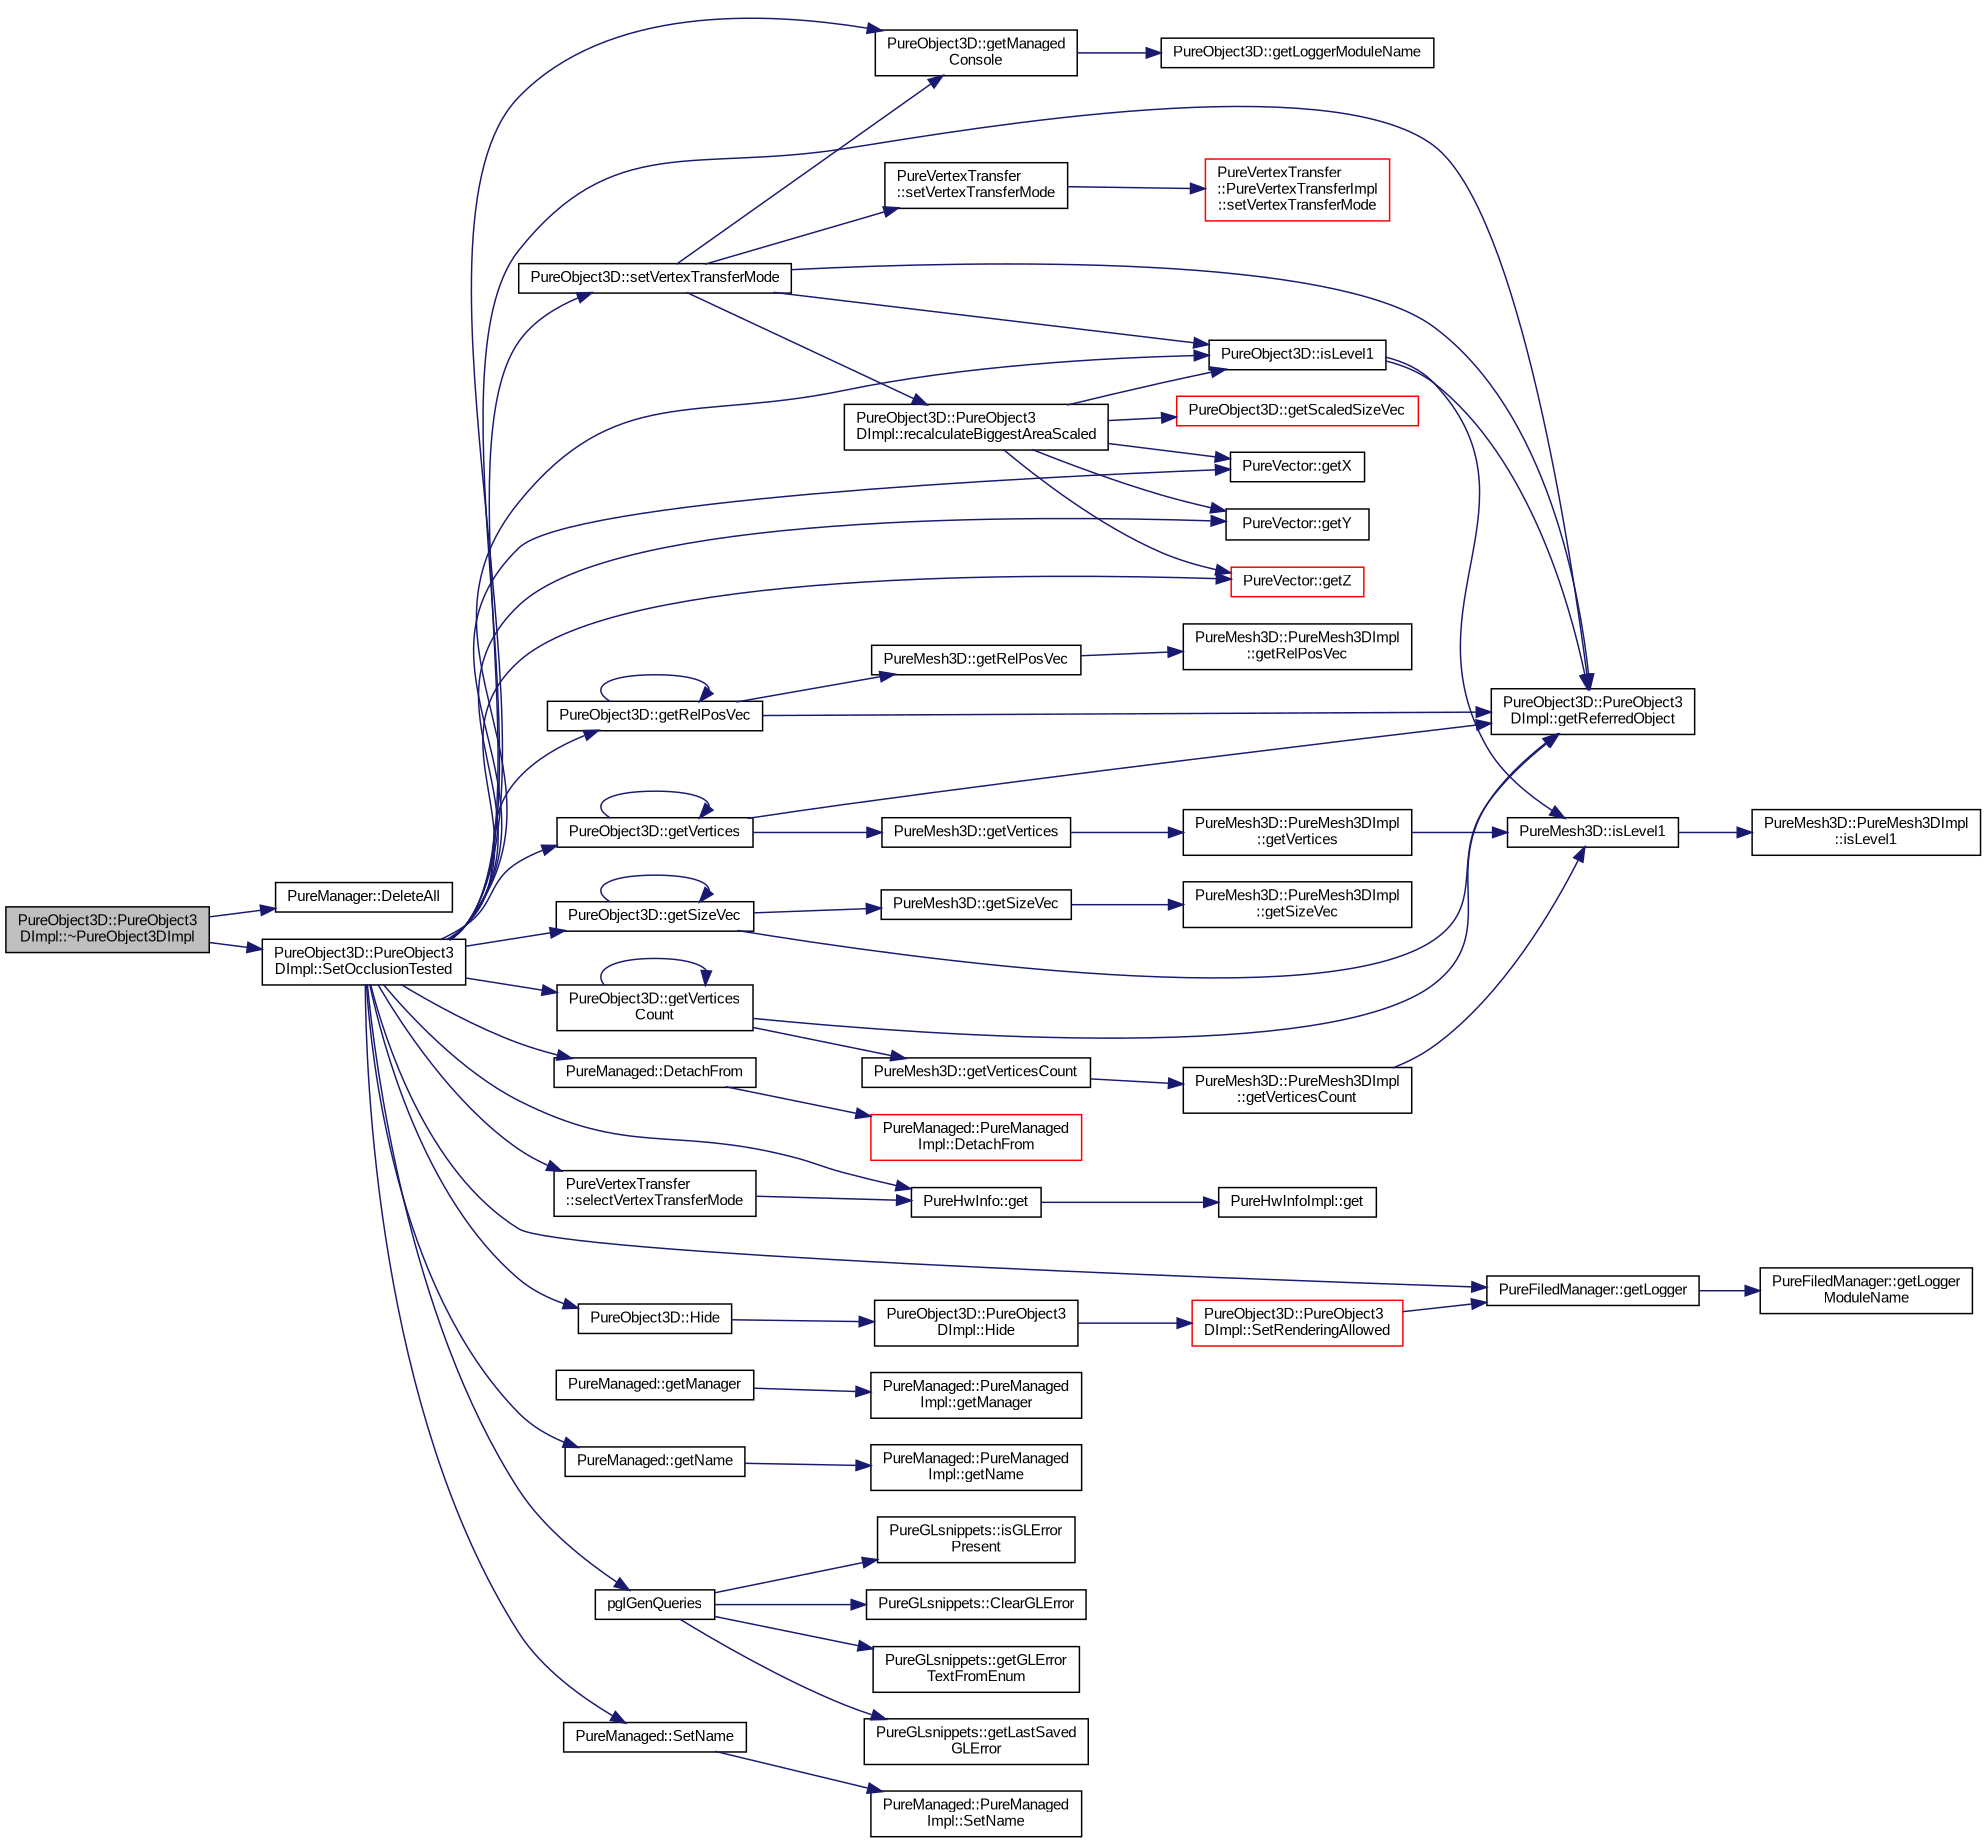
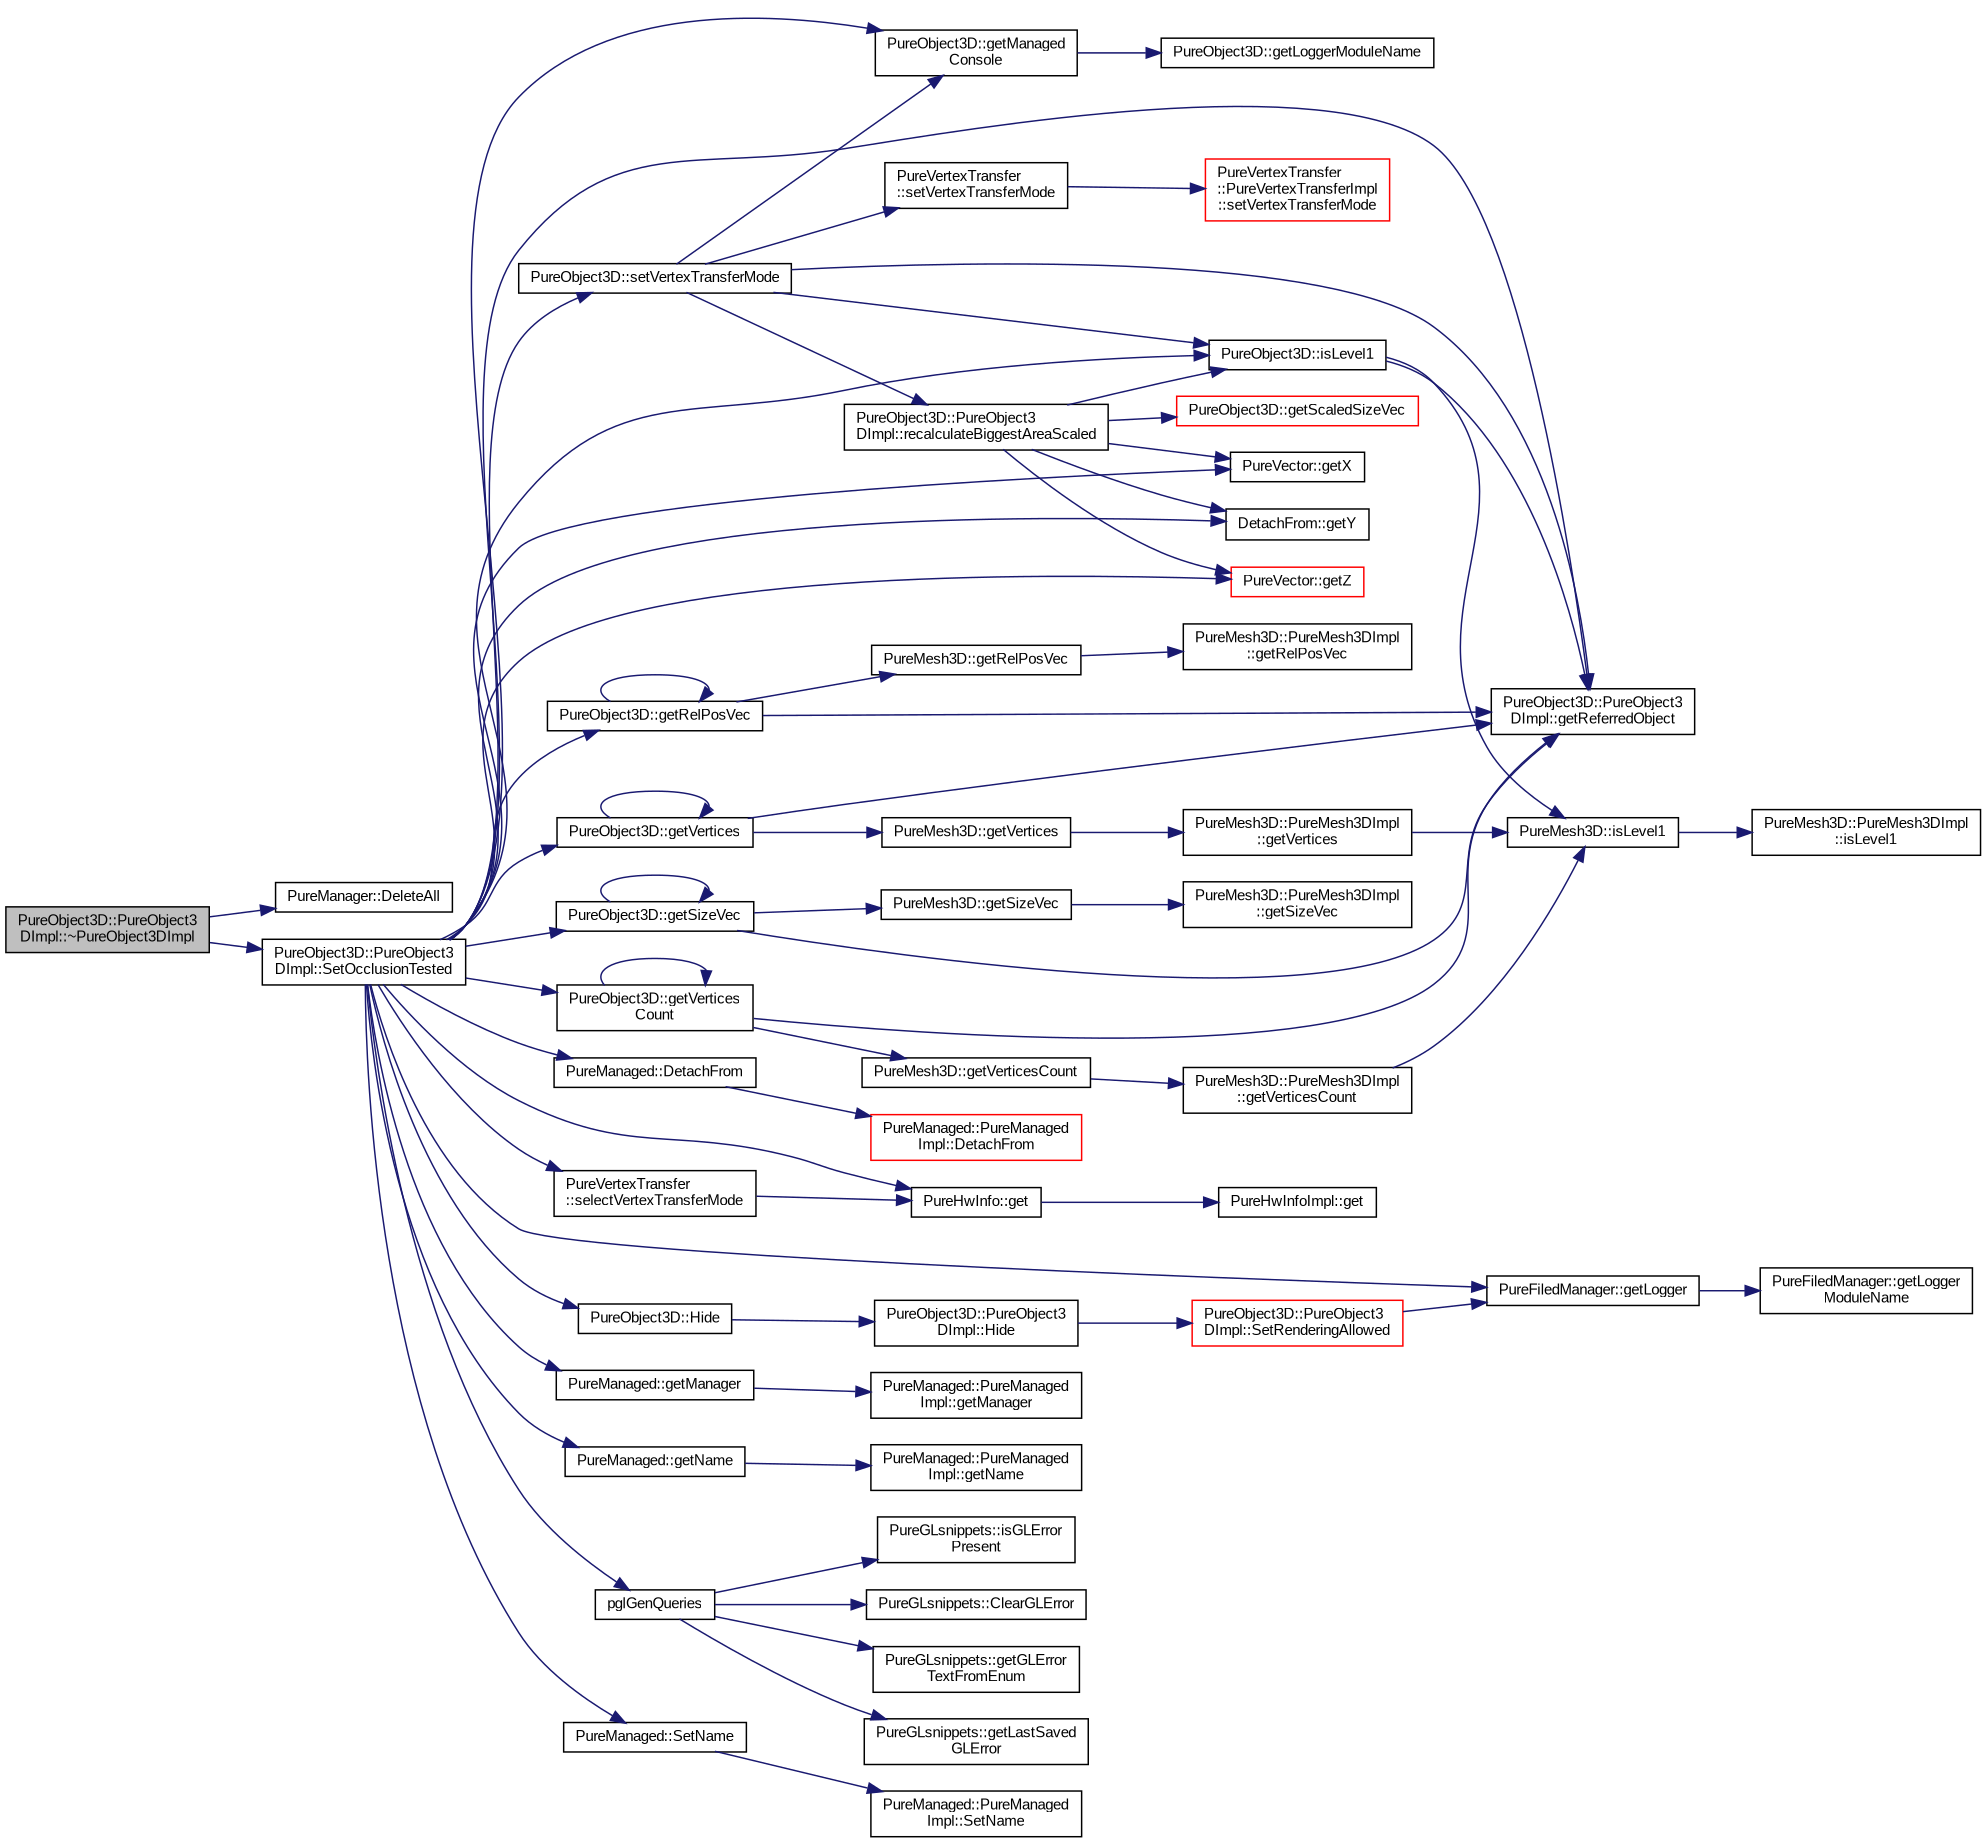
(1298, 524) -> (1298, 524)
none -> (420, 1194)
